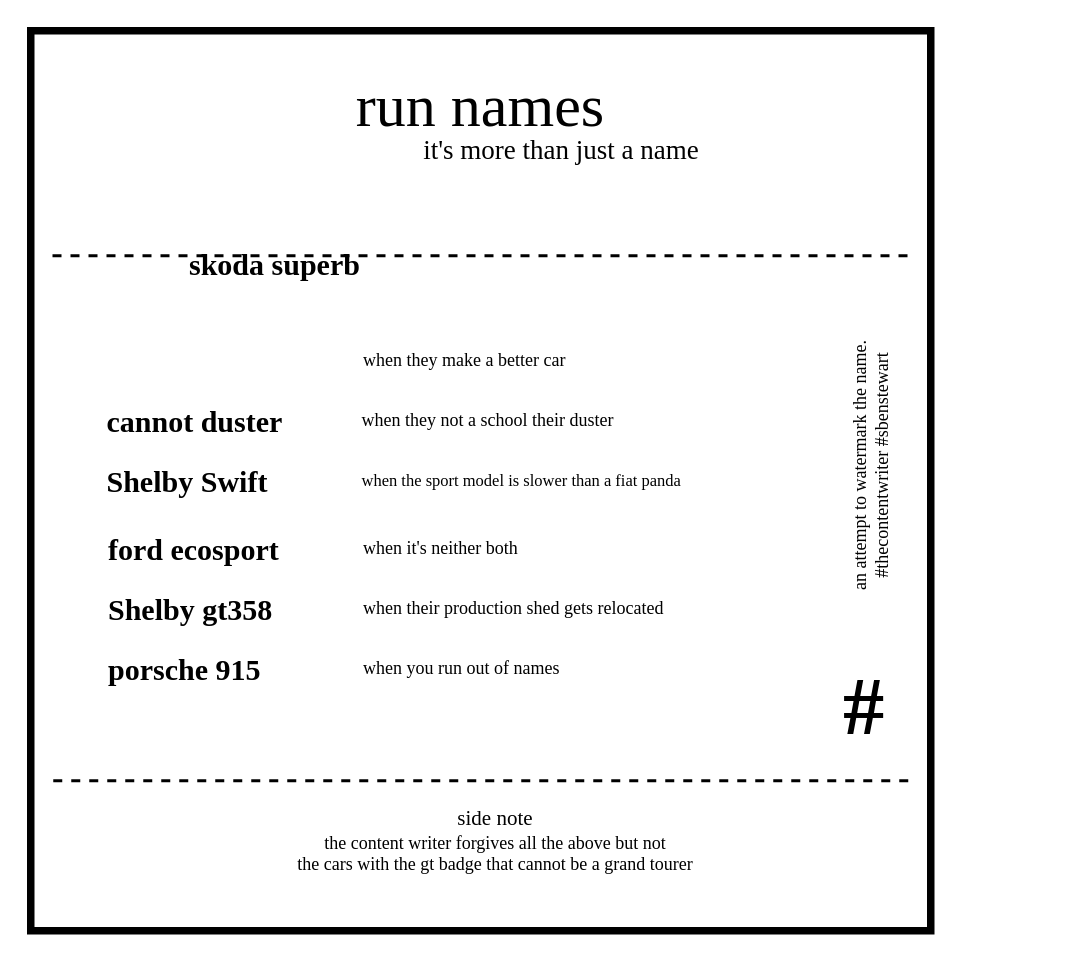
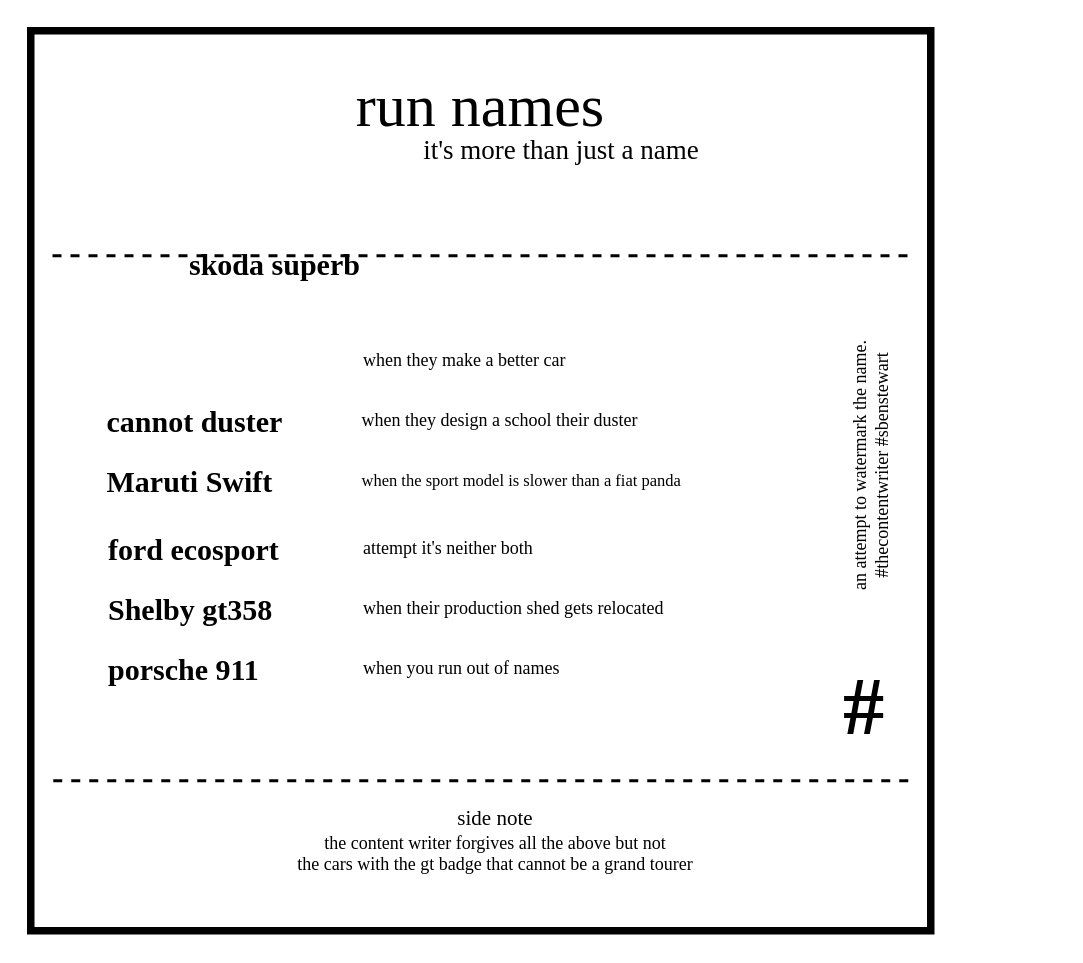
(520, 421) -> (533, 421)
(161, 481) -> (161, 481)
(461, 548) -> (476, 548)
(162, 668) -> (162, 668)
